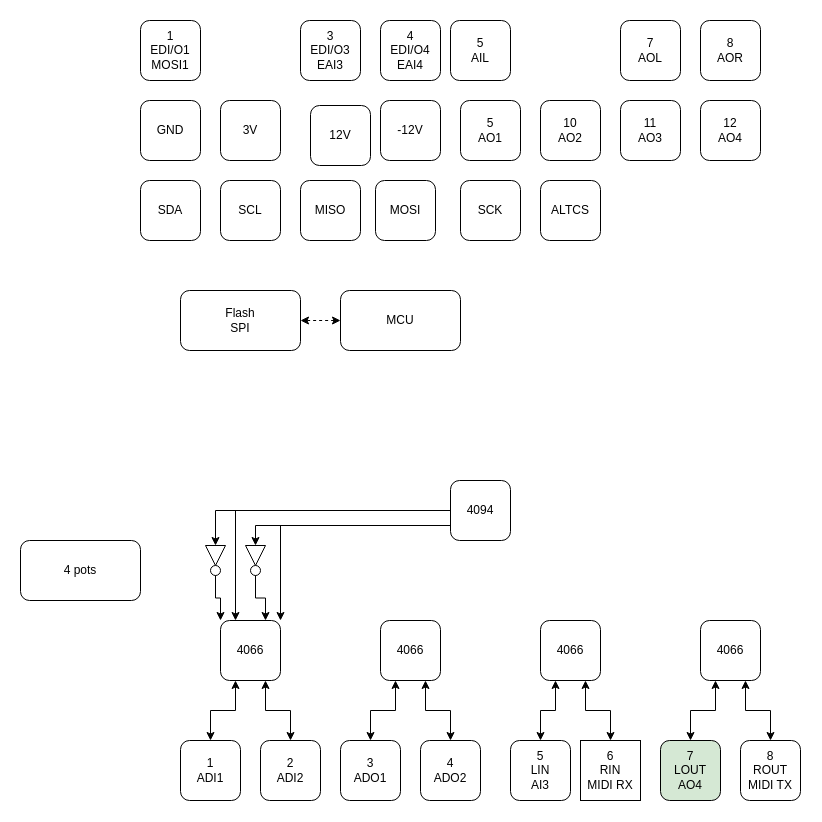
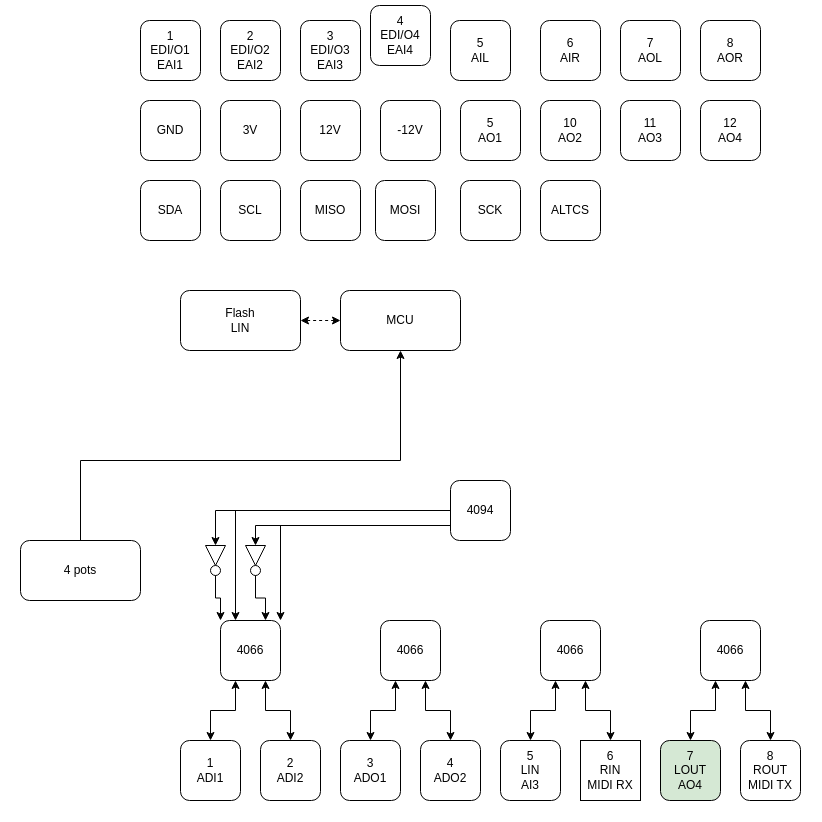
(171, 51) -> (171, 51)
none -> (251, 51)
(411, 51) -> (401, 36)
none -> (571, 51)
(341, 136) -> (331, 131)
(241, 321) -> (241, 321)
none -> (252, 461)
(541, 771) -> (531, 771)
